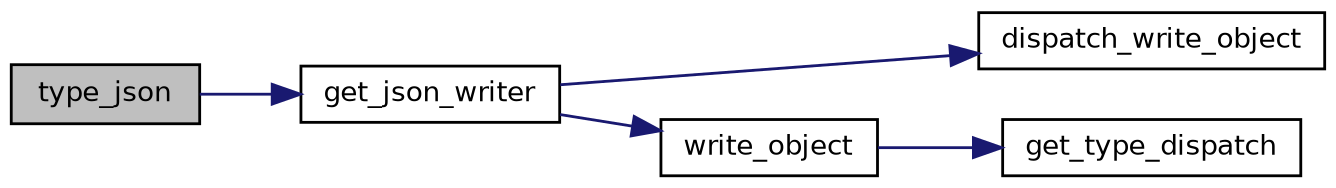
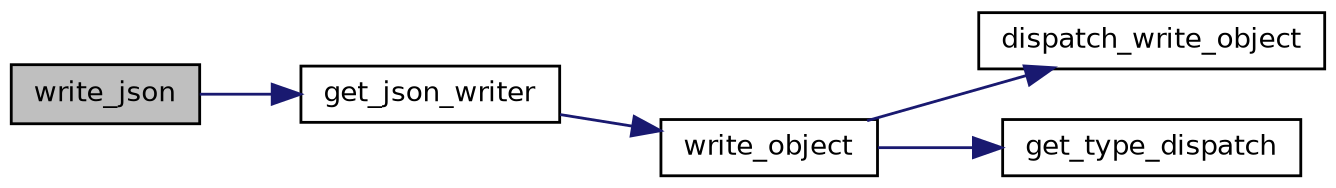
(755, 70) -> (947, 98)
(105, 94) -> (105, 94)
